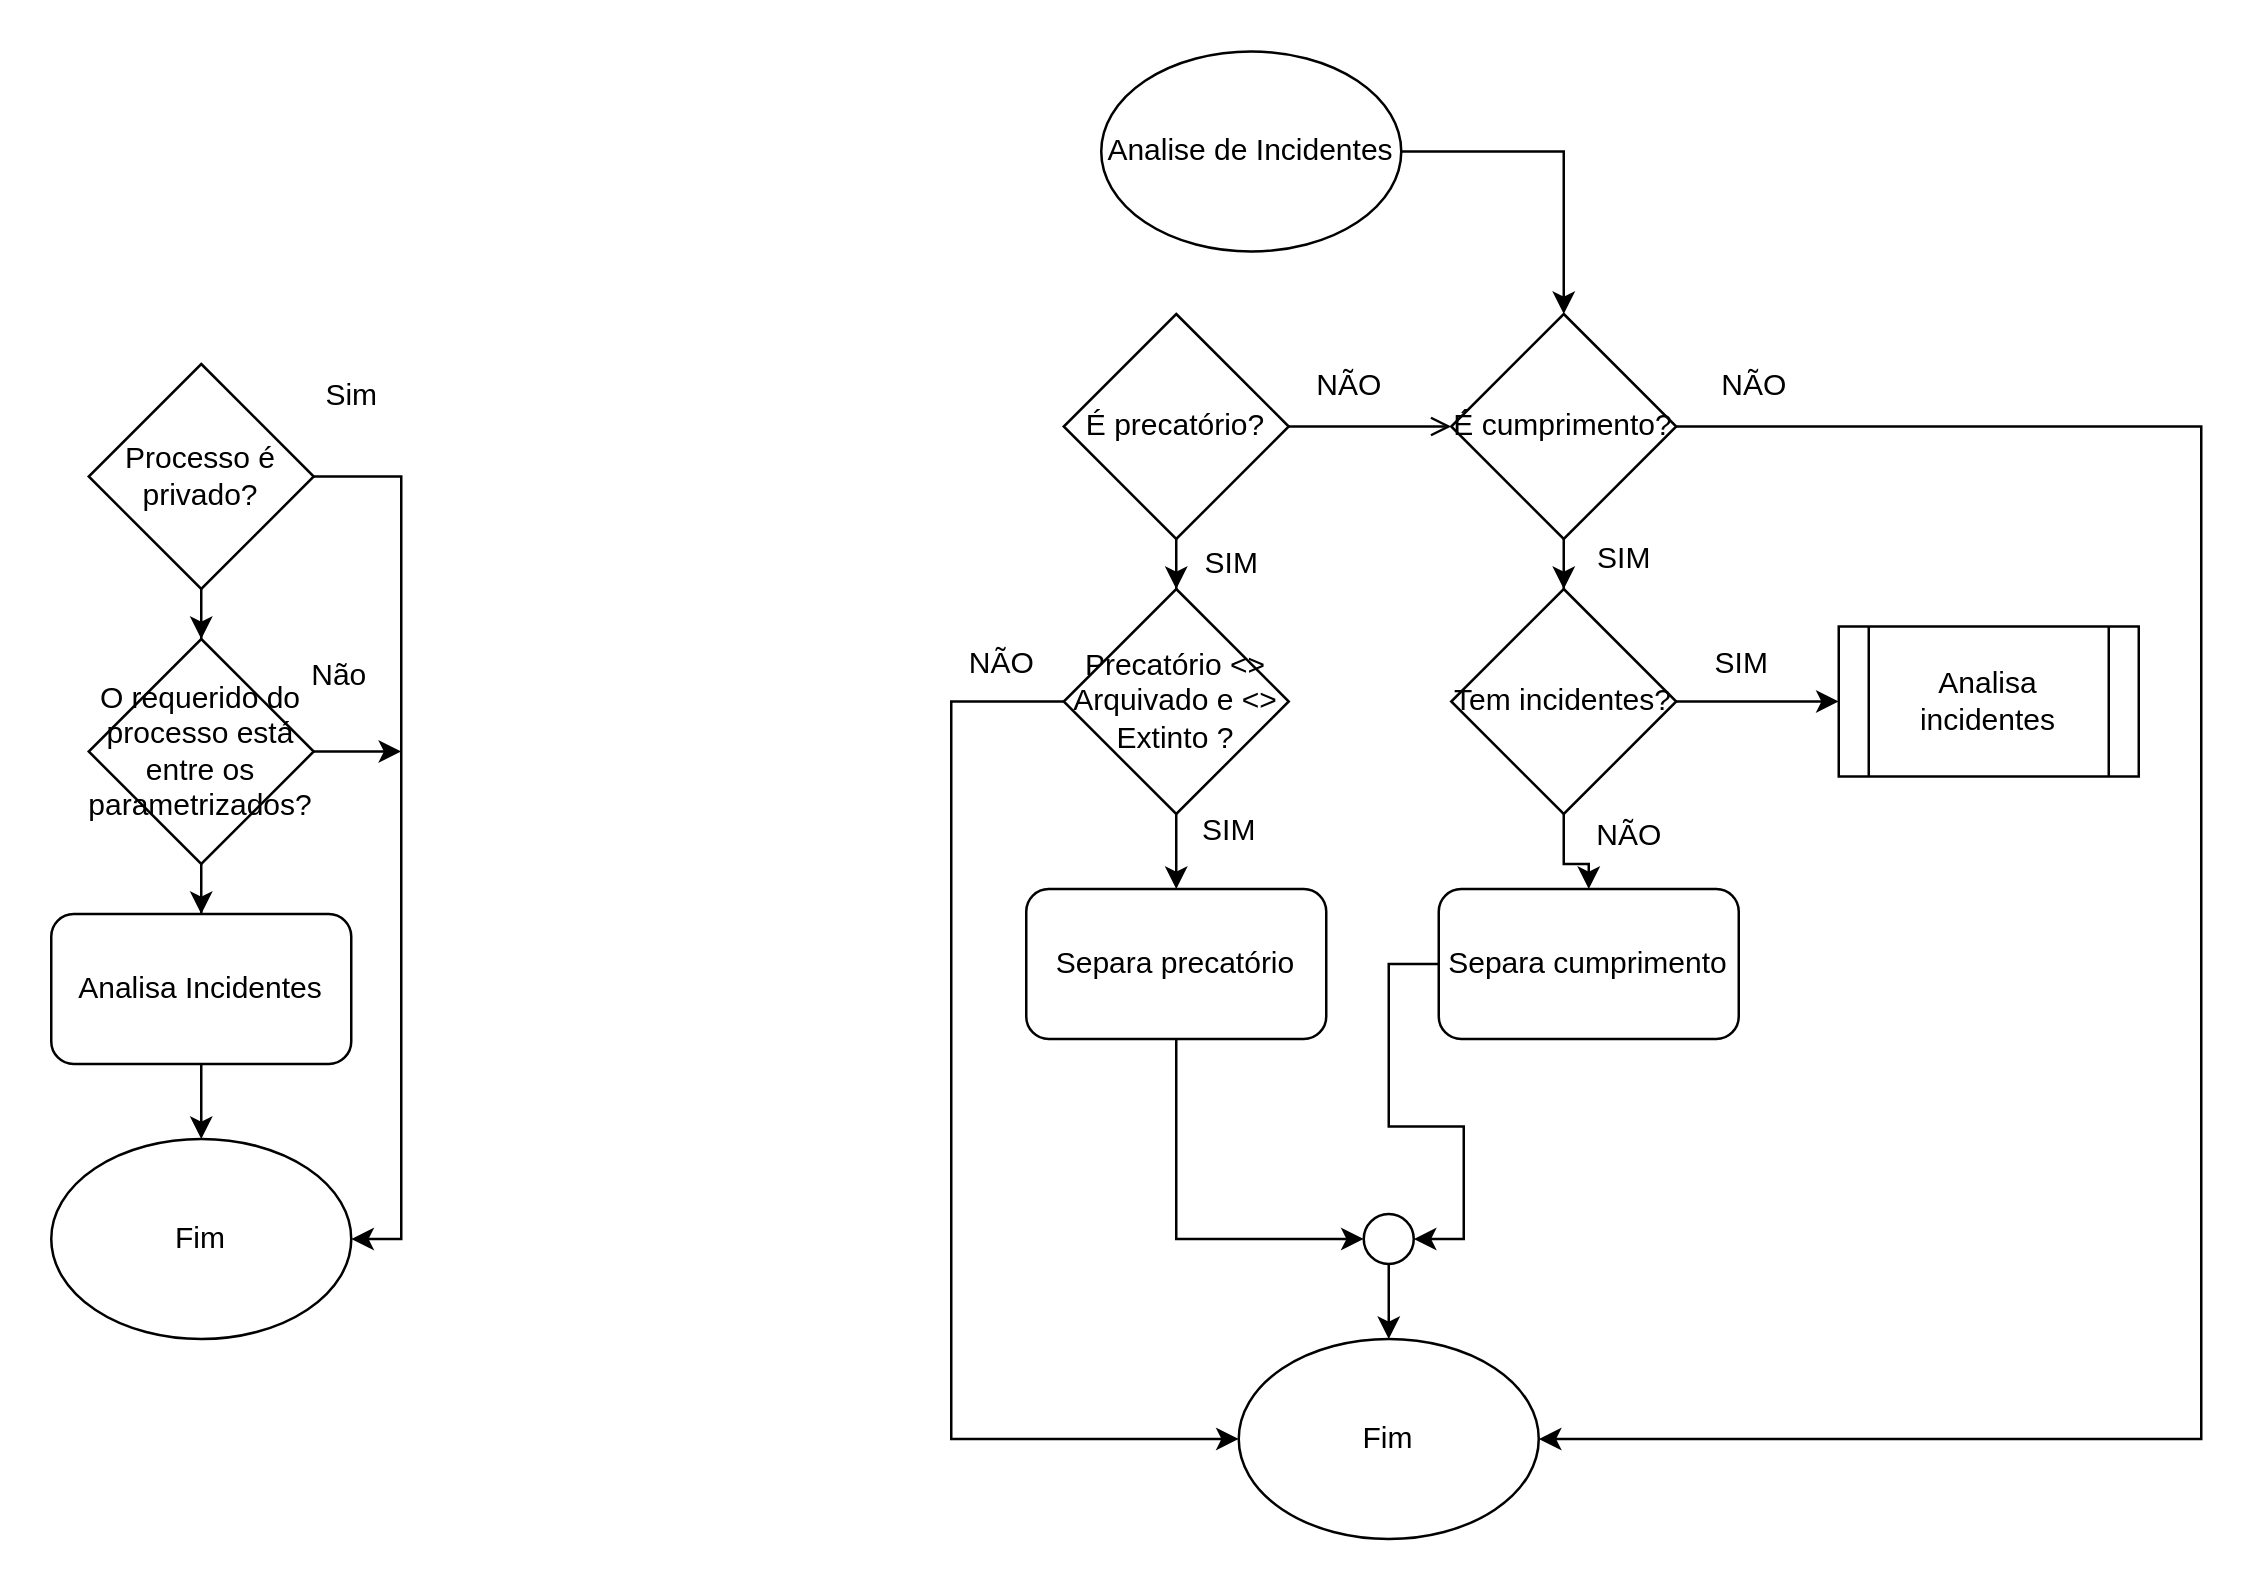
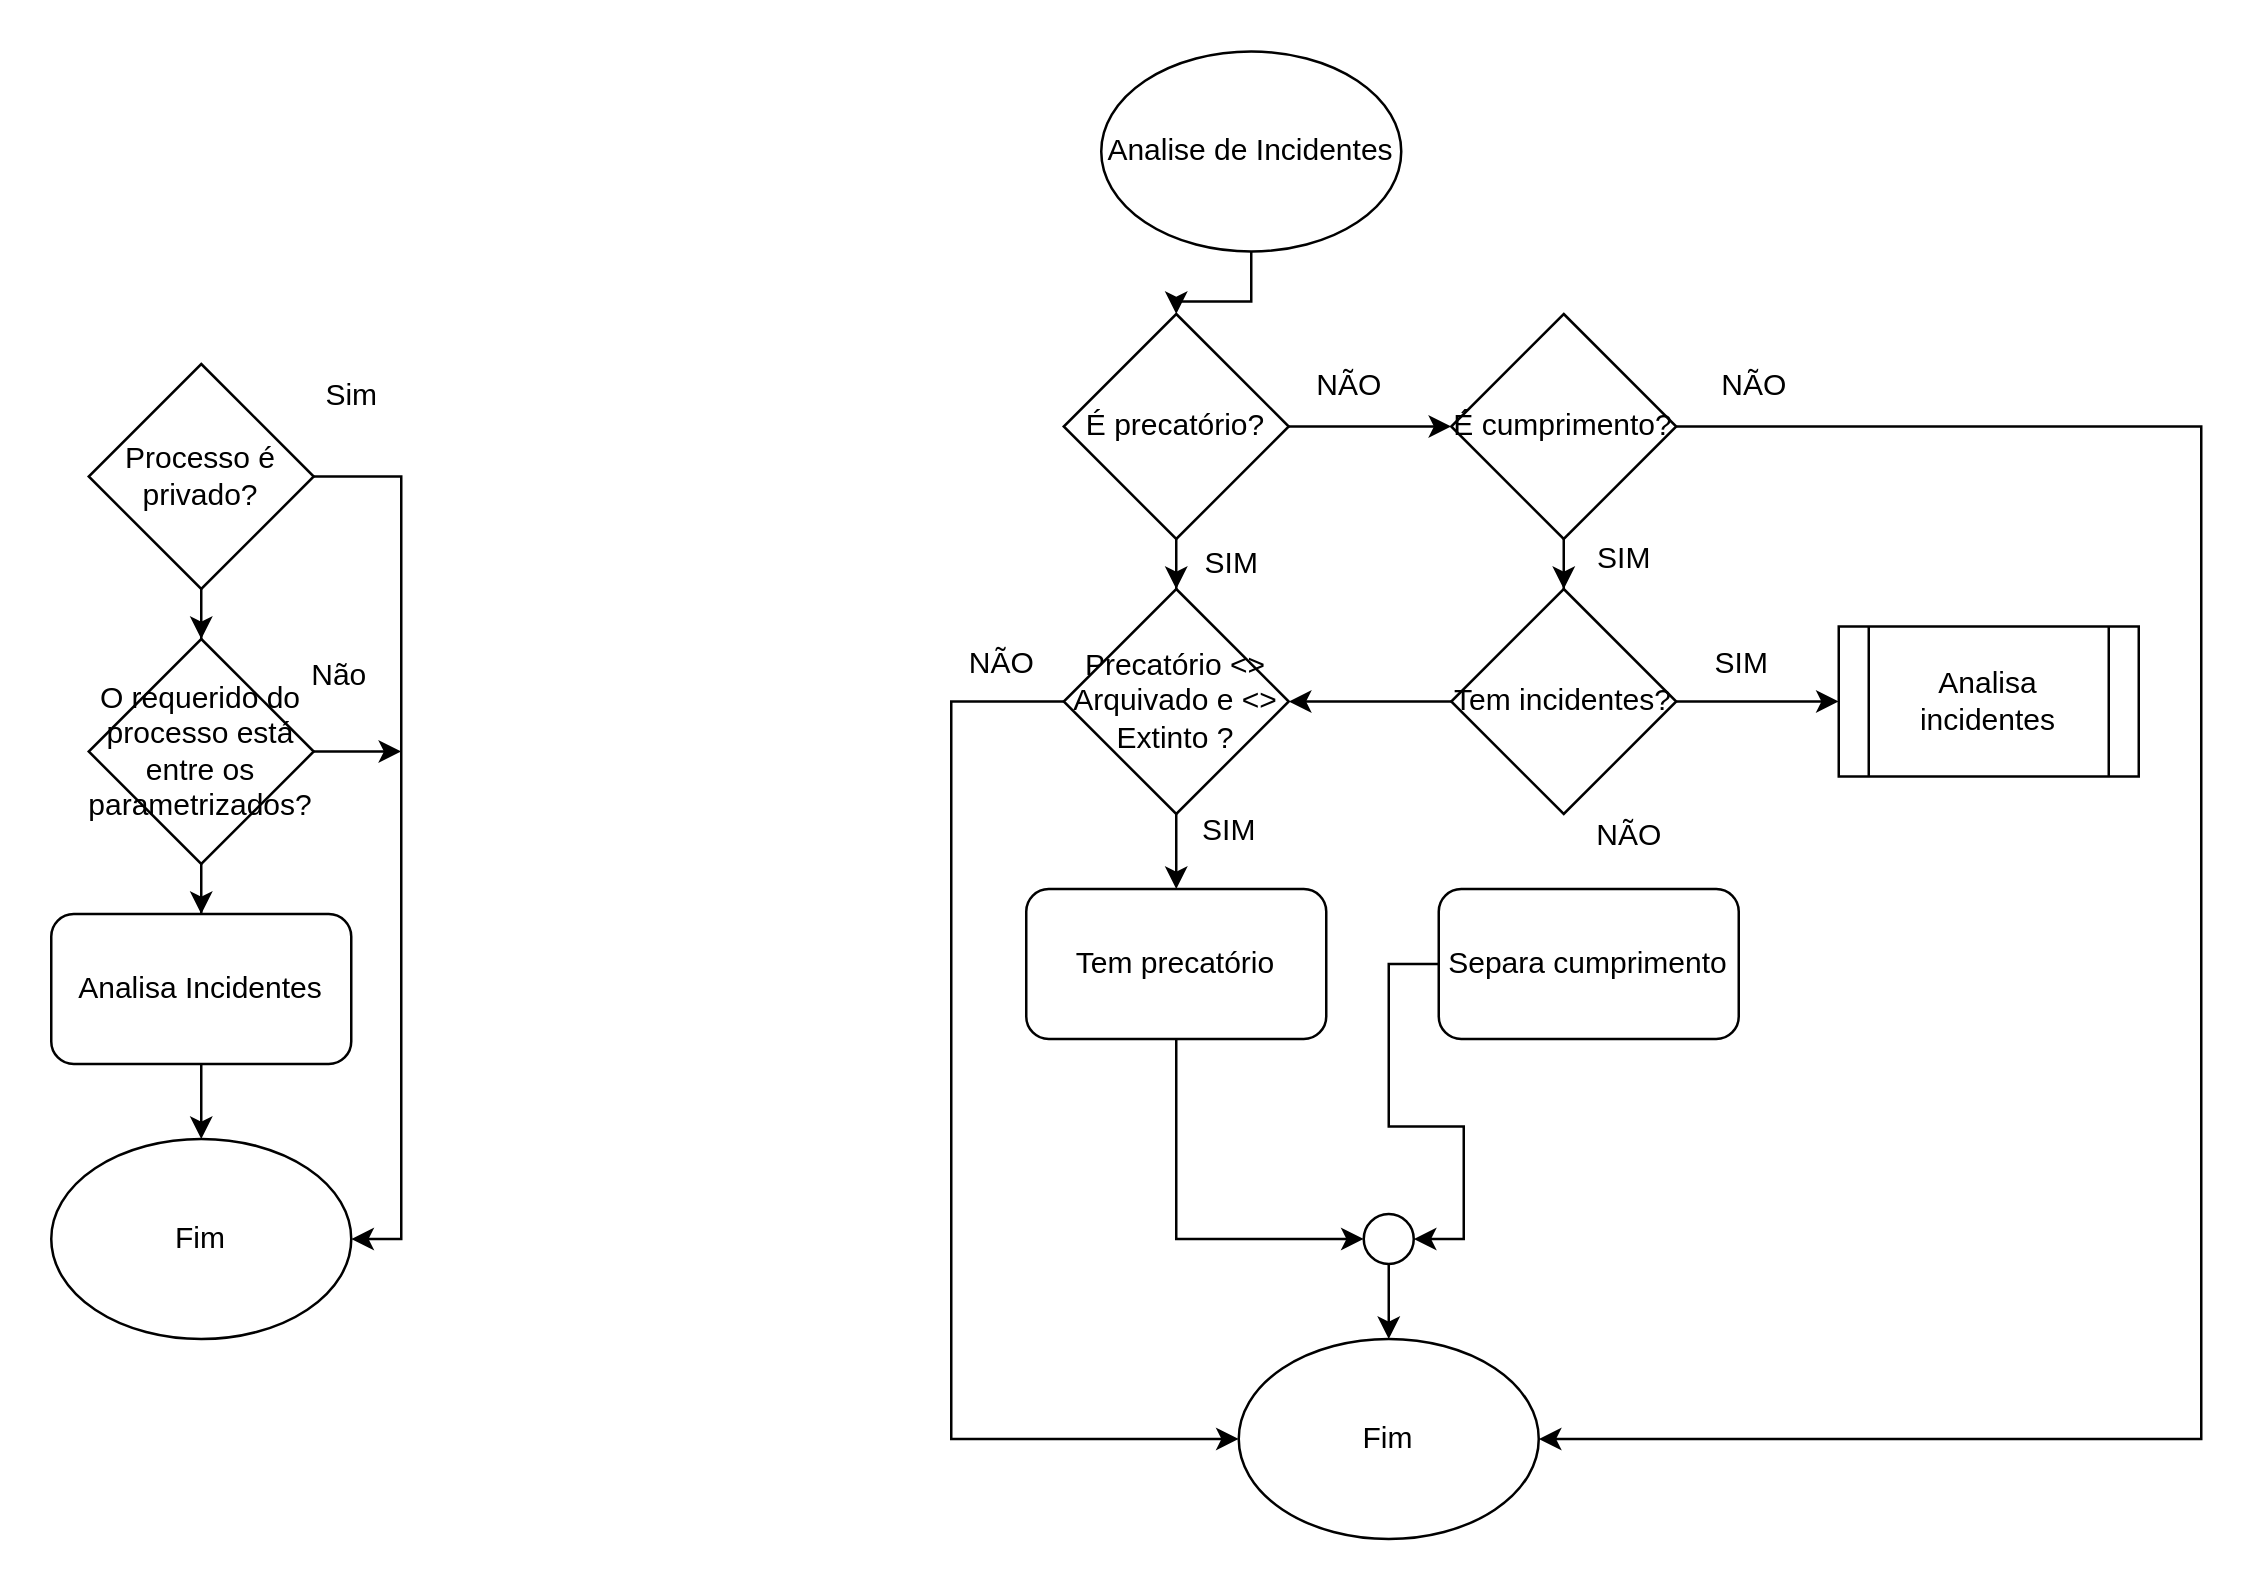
(1556, 151) -> (1237, 301)
(1437, 426) -> (1433, 426)
(1564, 856) -> (1378, 701)
(1176, 964) -> (1176, 964)
